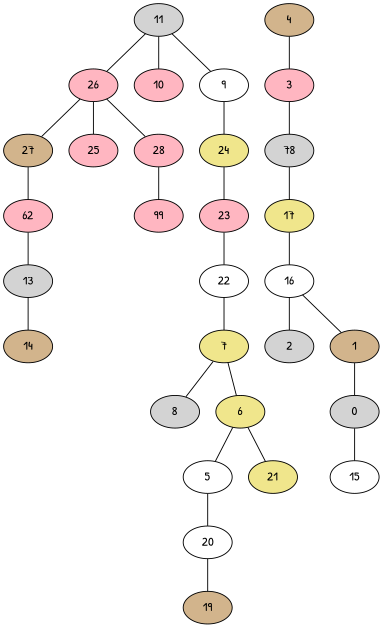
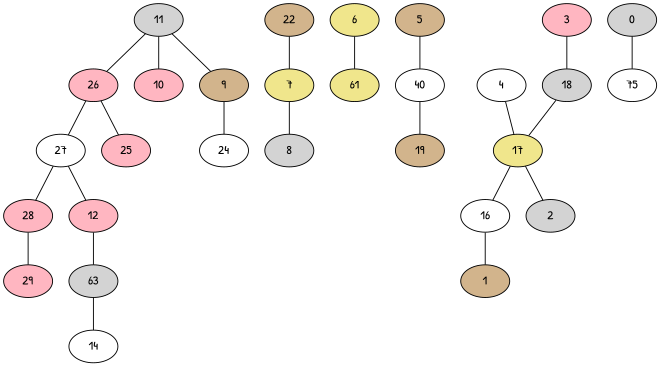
(289, 20) -> (502, 85)
(289, 53) -> (510, 118)
(224, 85) -> (224, 85)
(126, 118) -> (44, 183)
(28, 151) -> (61, 151)
(224, 151) -> (224, 151)
(289, 151) -> (567, 85)
(28, 216) -> (93, 216)
(159, 216) -> (28, 281)
(224, 216) -> none
(28, 281) -> (93, 281)
(224, 281) -> (289, 20)
(289, 314) -> (534, 183)
(28, 346) -> (93, 346)
(232, 379) -> none
(355, 379) -> none
(224, 444) -> none
(208, 477) -> (420, 20)
(273, 477) -> (355, 85)
(355, 477) -> (632, 85)
(208, 542) -> (420, 85)
